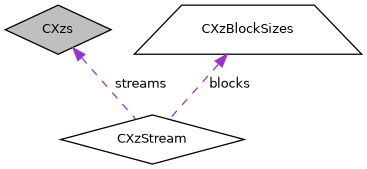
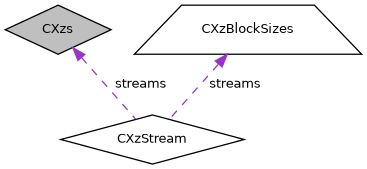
(228, 85) -> (233, 85)
